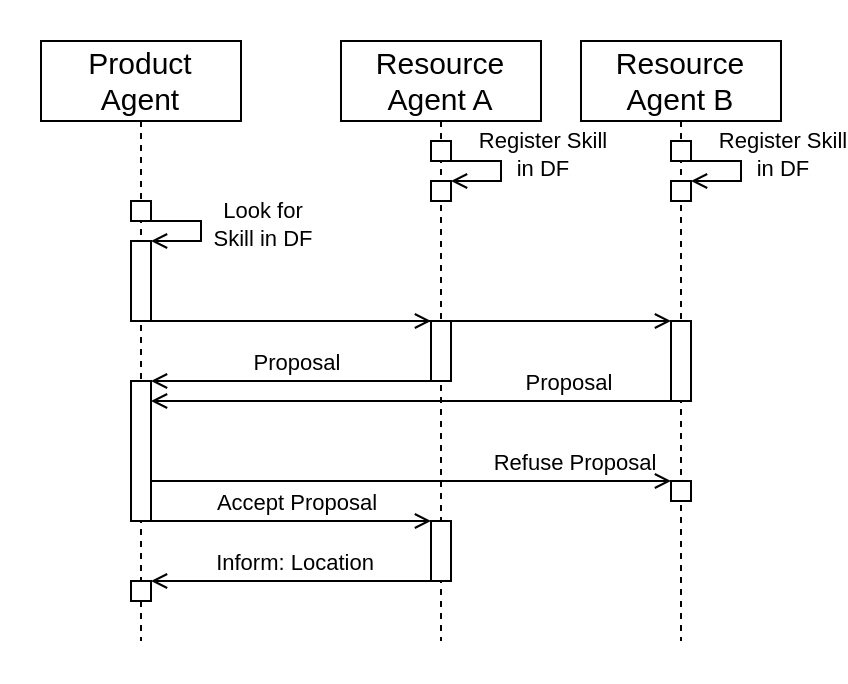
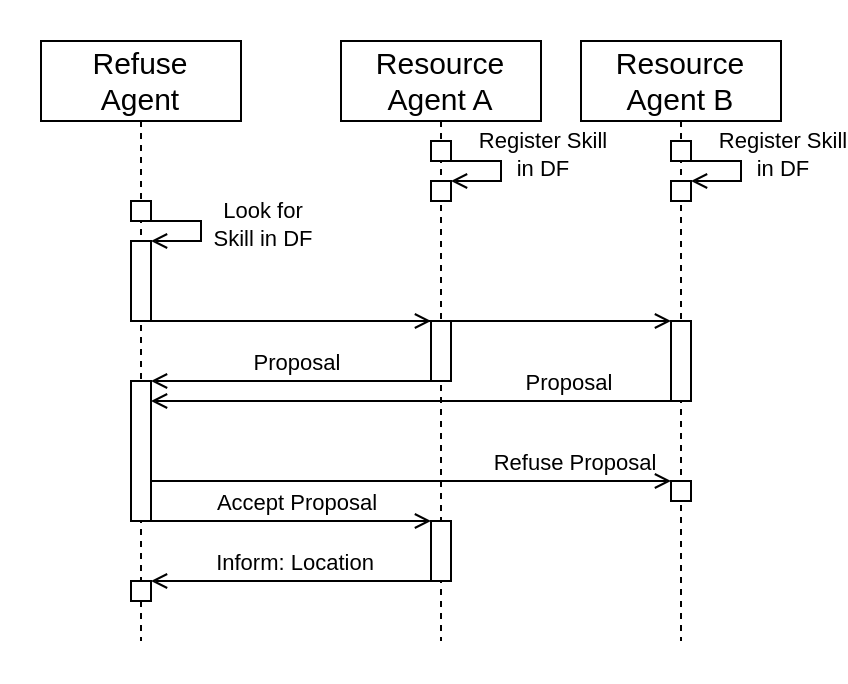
(141, 81) -> (141, 81)
